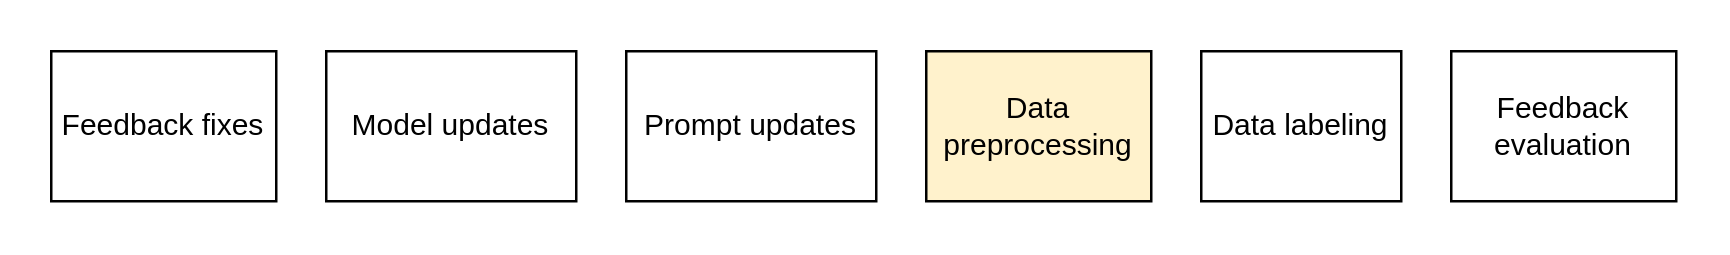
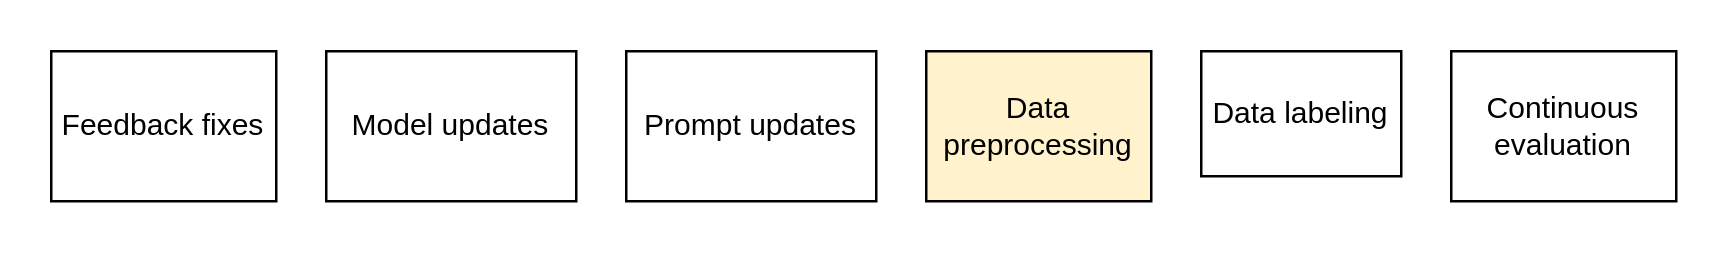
(1301, 126) -> (1301, 114)
(1564, 126) -> (1564, 126)
